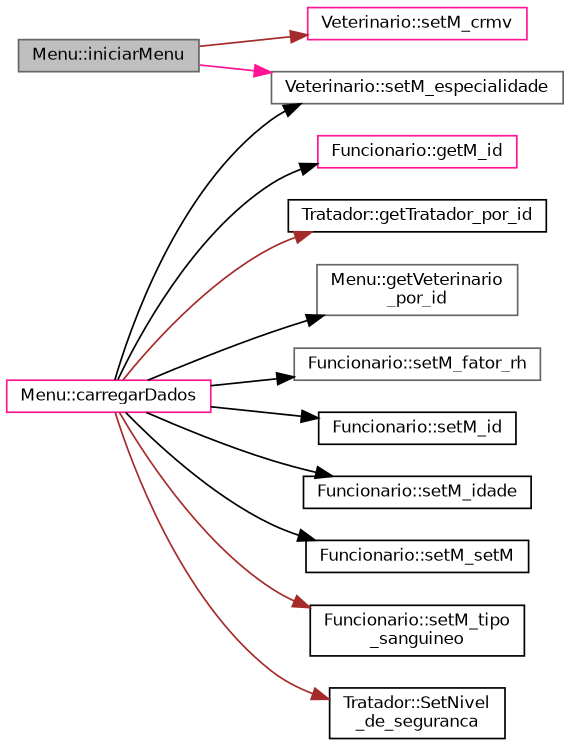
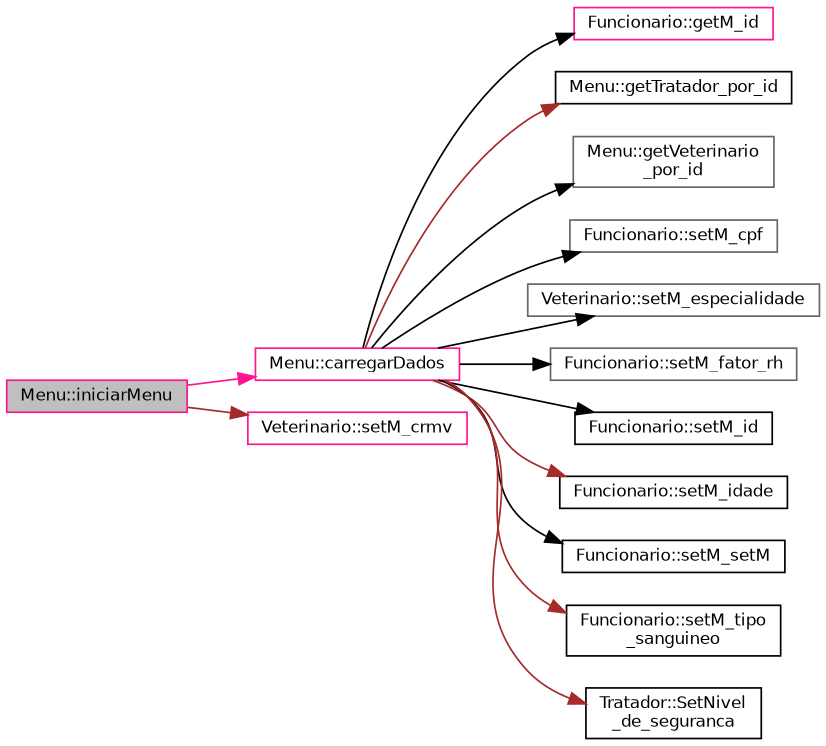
(109, 56) -> (97, 396)
(227, 68) -> (213, 382)
(417, 216) -> (674, 88)
none -> (674, 236)
(230, 446) -> (503, 438)
